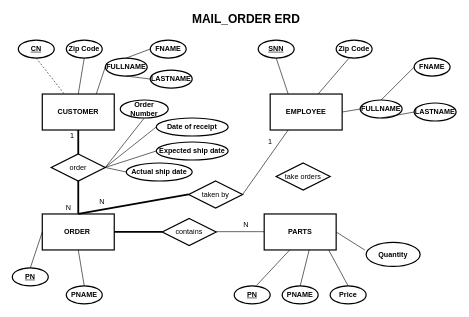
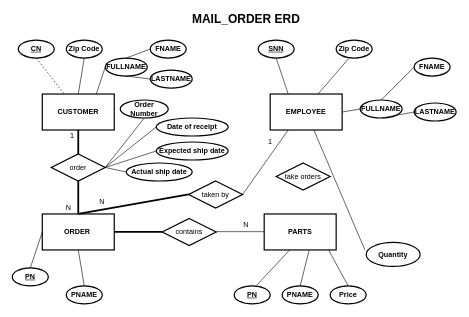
(351, 241) -> (340, 190)
